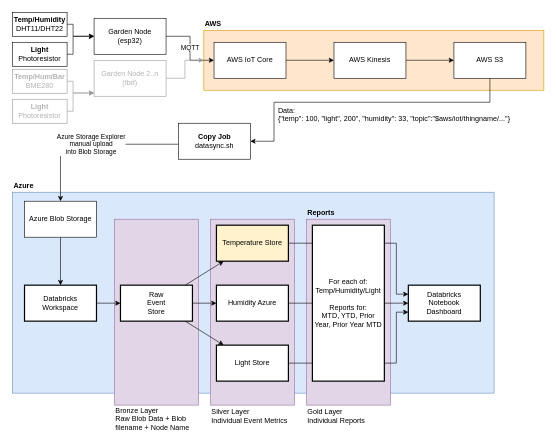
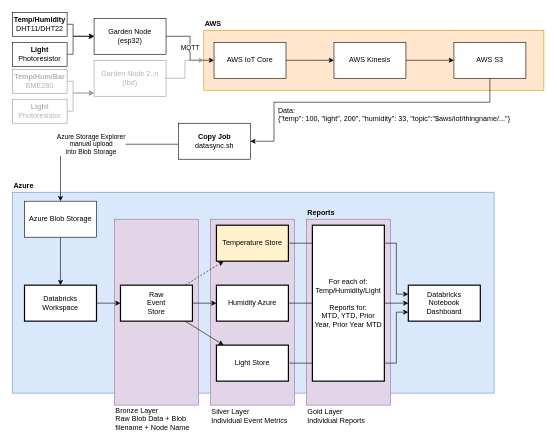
(202, 275) -> (202, 275)
